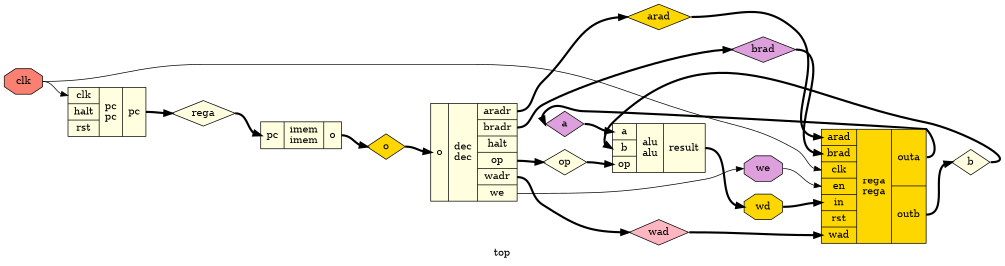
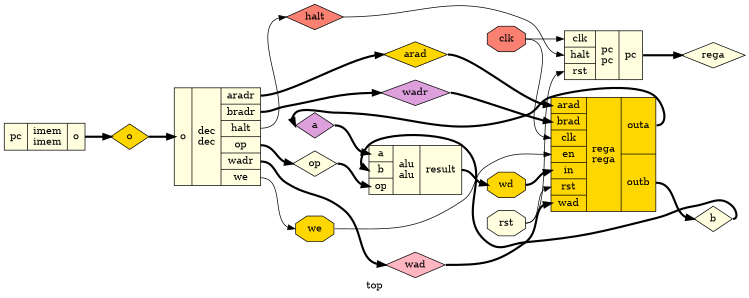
none -> (315, 17)
(763, 50) -> (415, 93)
(246, 121) -> none
(763, 169) -> (315, 229)
none -> (506, 223)
